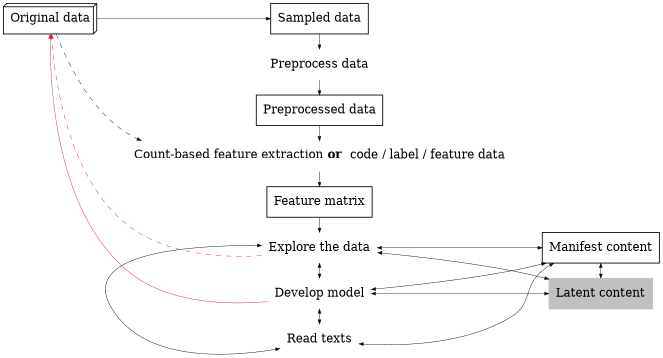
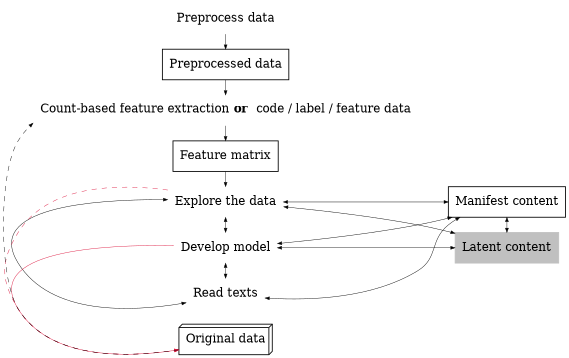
(320, 19) -> none
